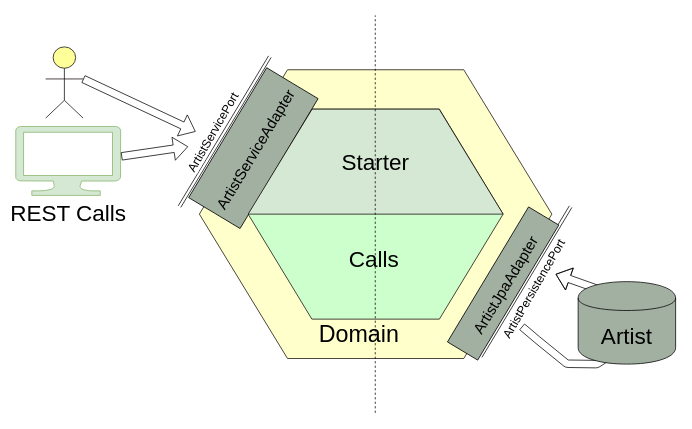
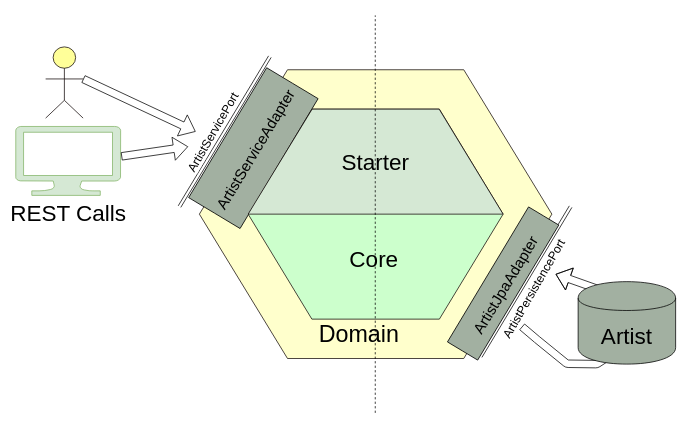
(374, 259) -> (374, 259)
